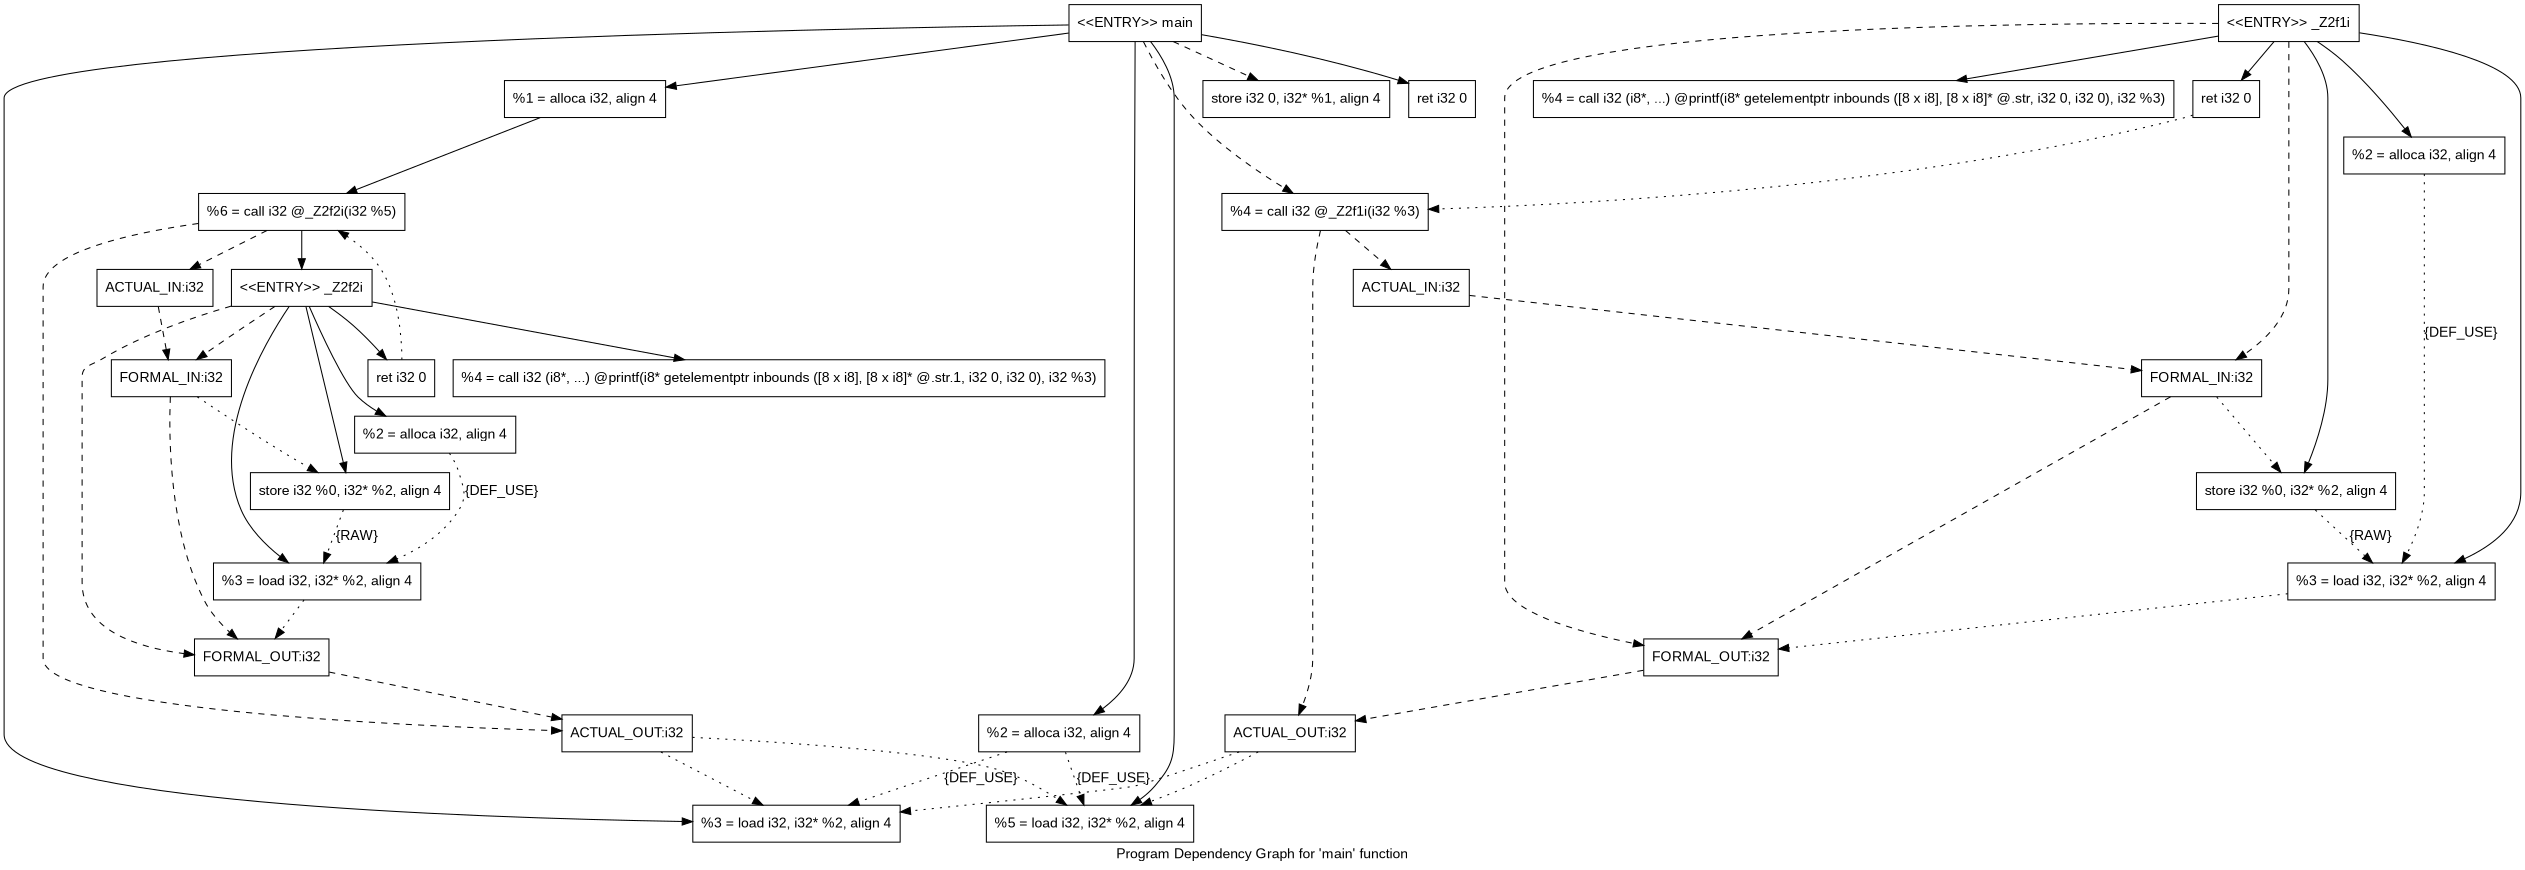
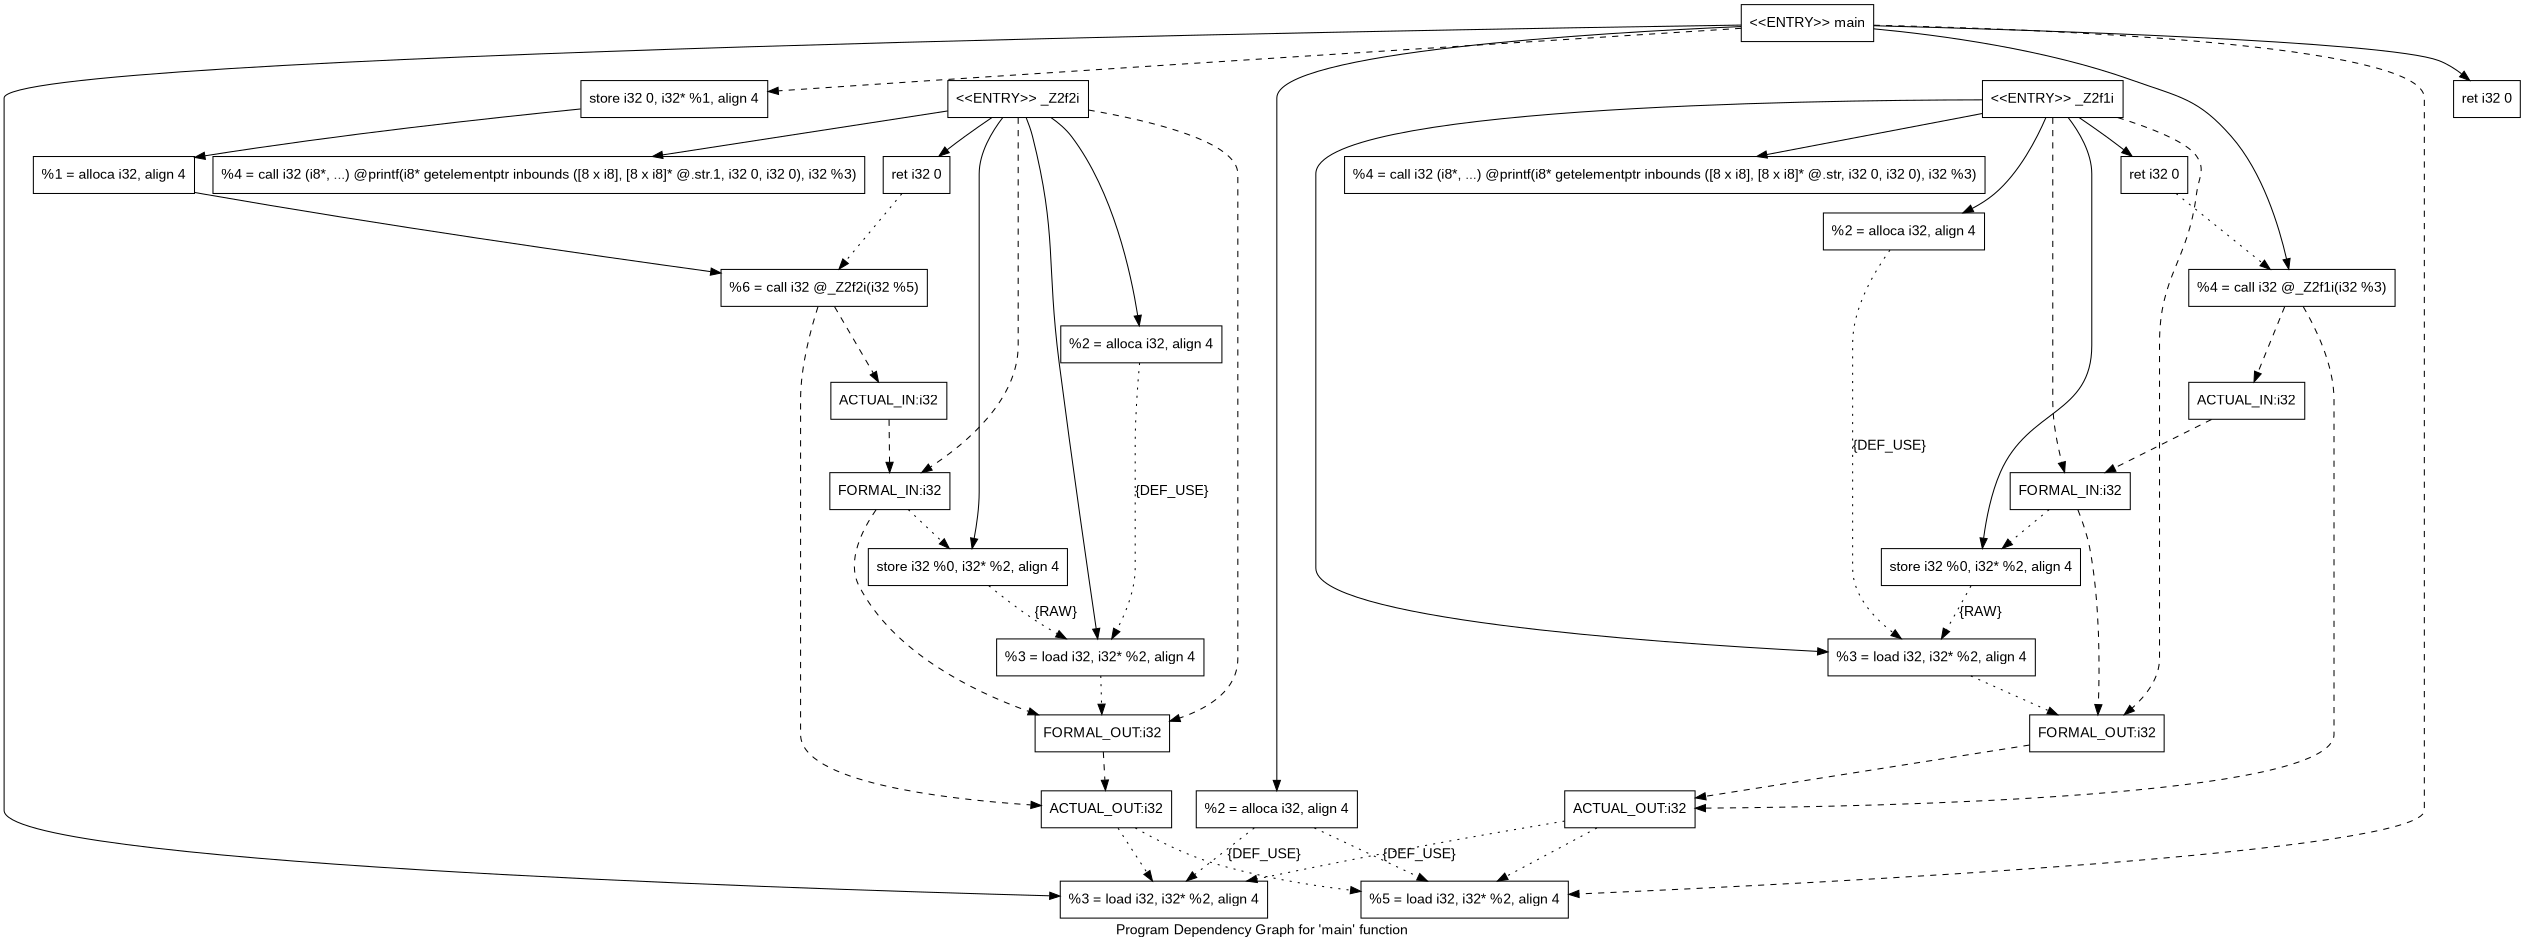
(873, 59) -> (392, 130)
(1202, 126) -> (2126, 78)
(302, 244) -> none
(1174, 424) -> (2424, 599)
